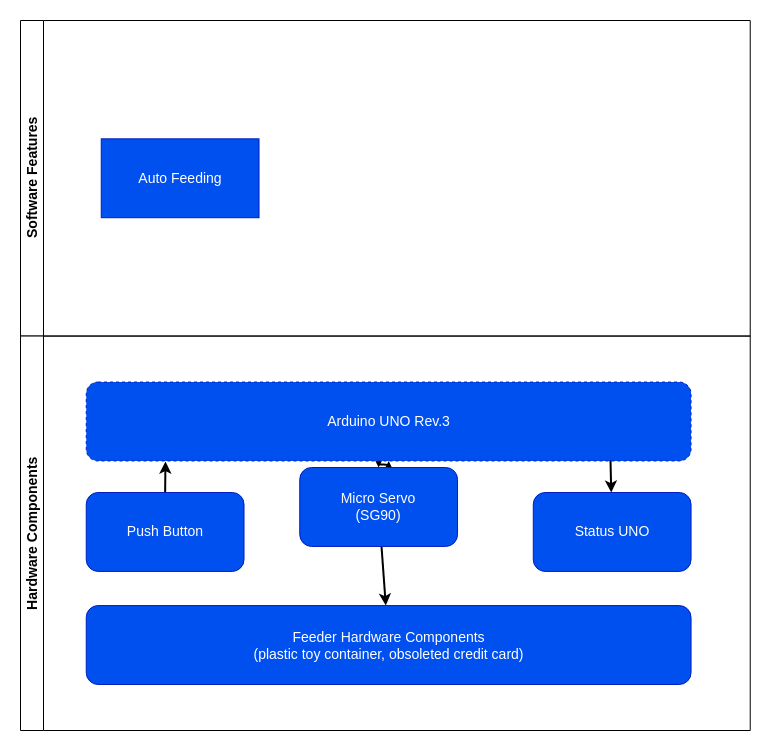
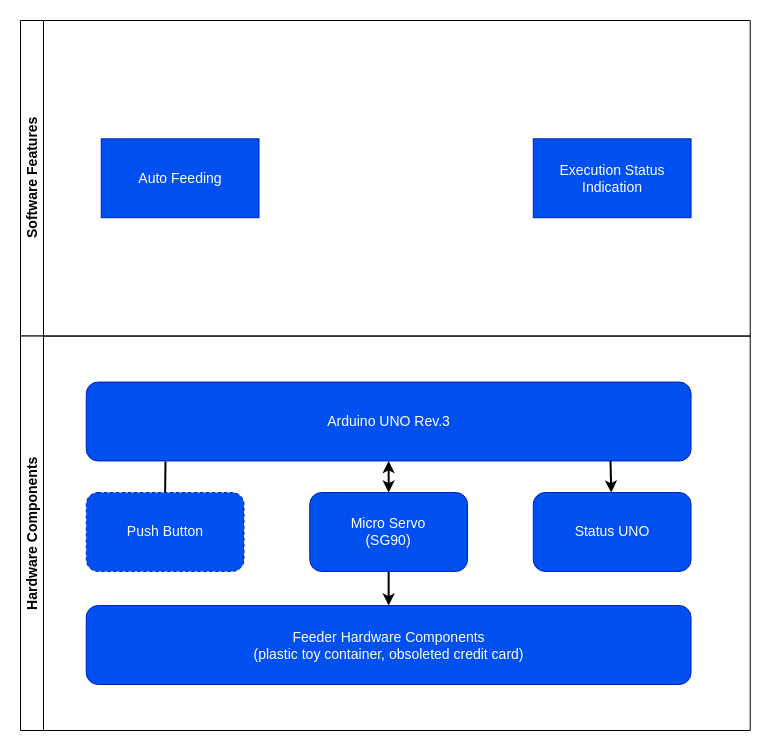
none -> (612, 178)
(389, 422) -> (389, 422)
(165, 472) -> (165, 468)
(379, 507) -> (389, 532)
(165, 532) -> (165, 532)
